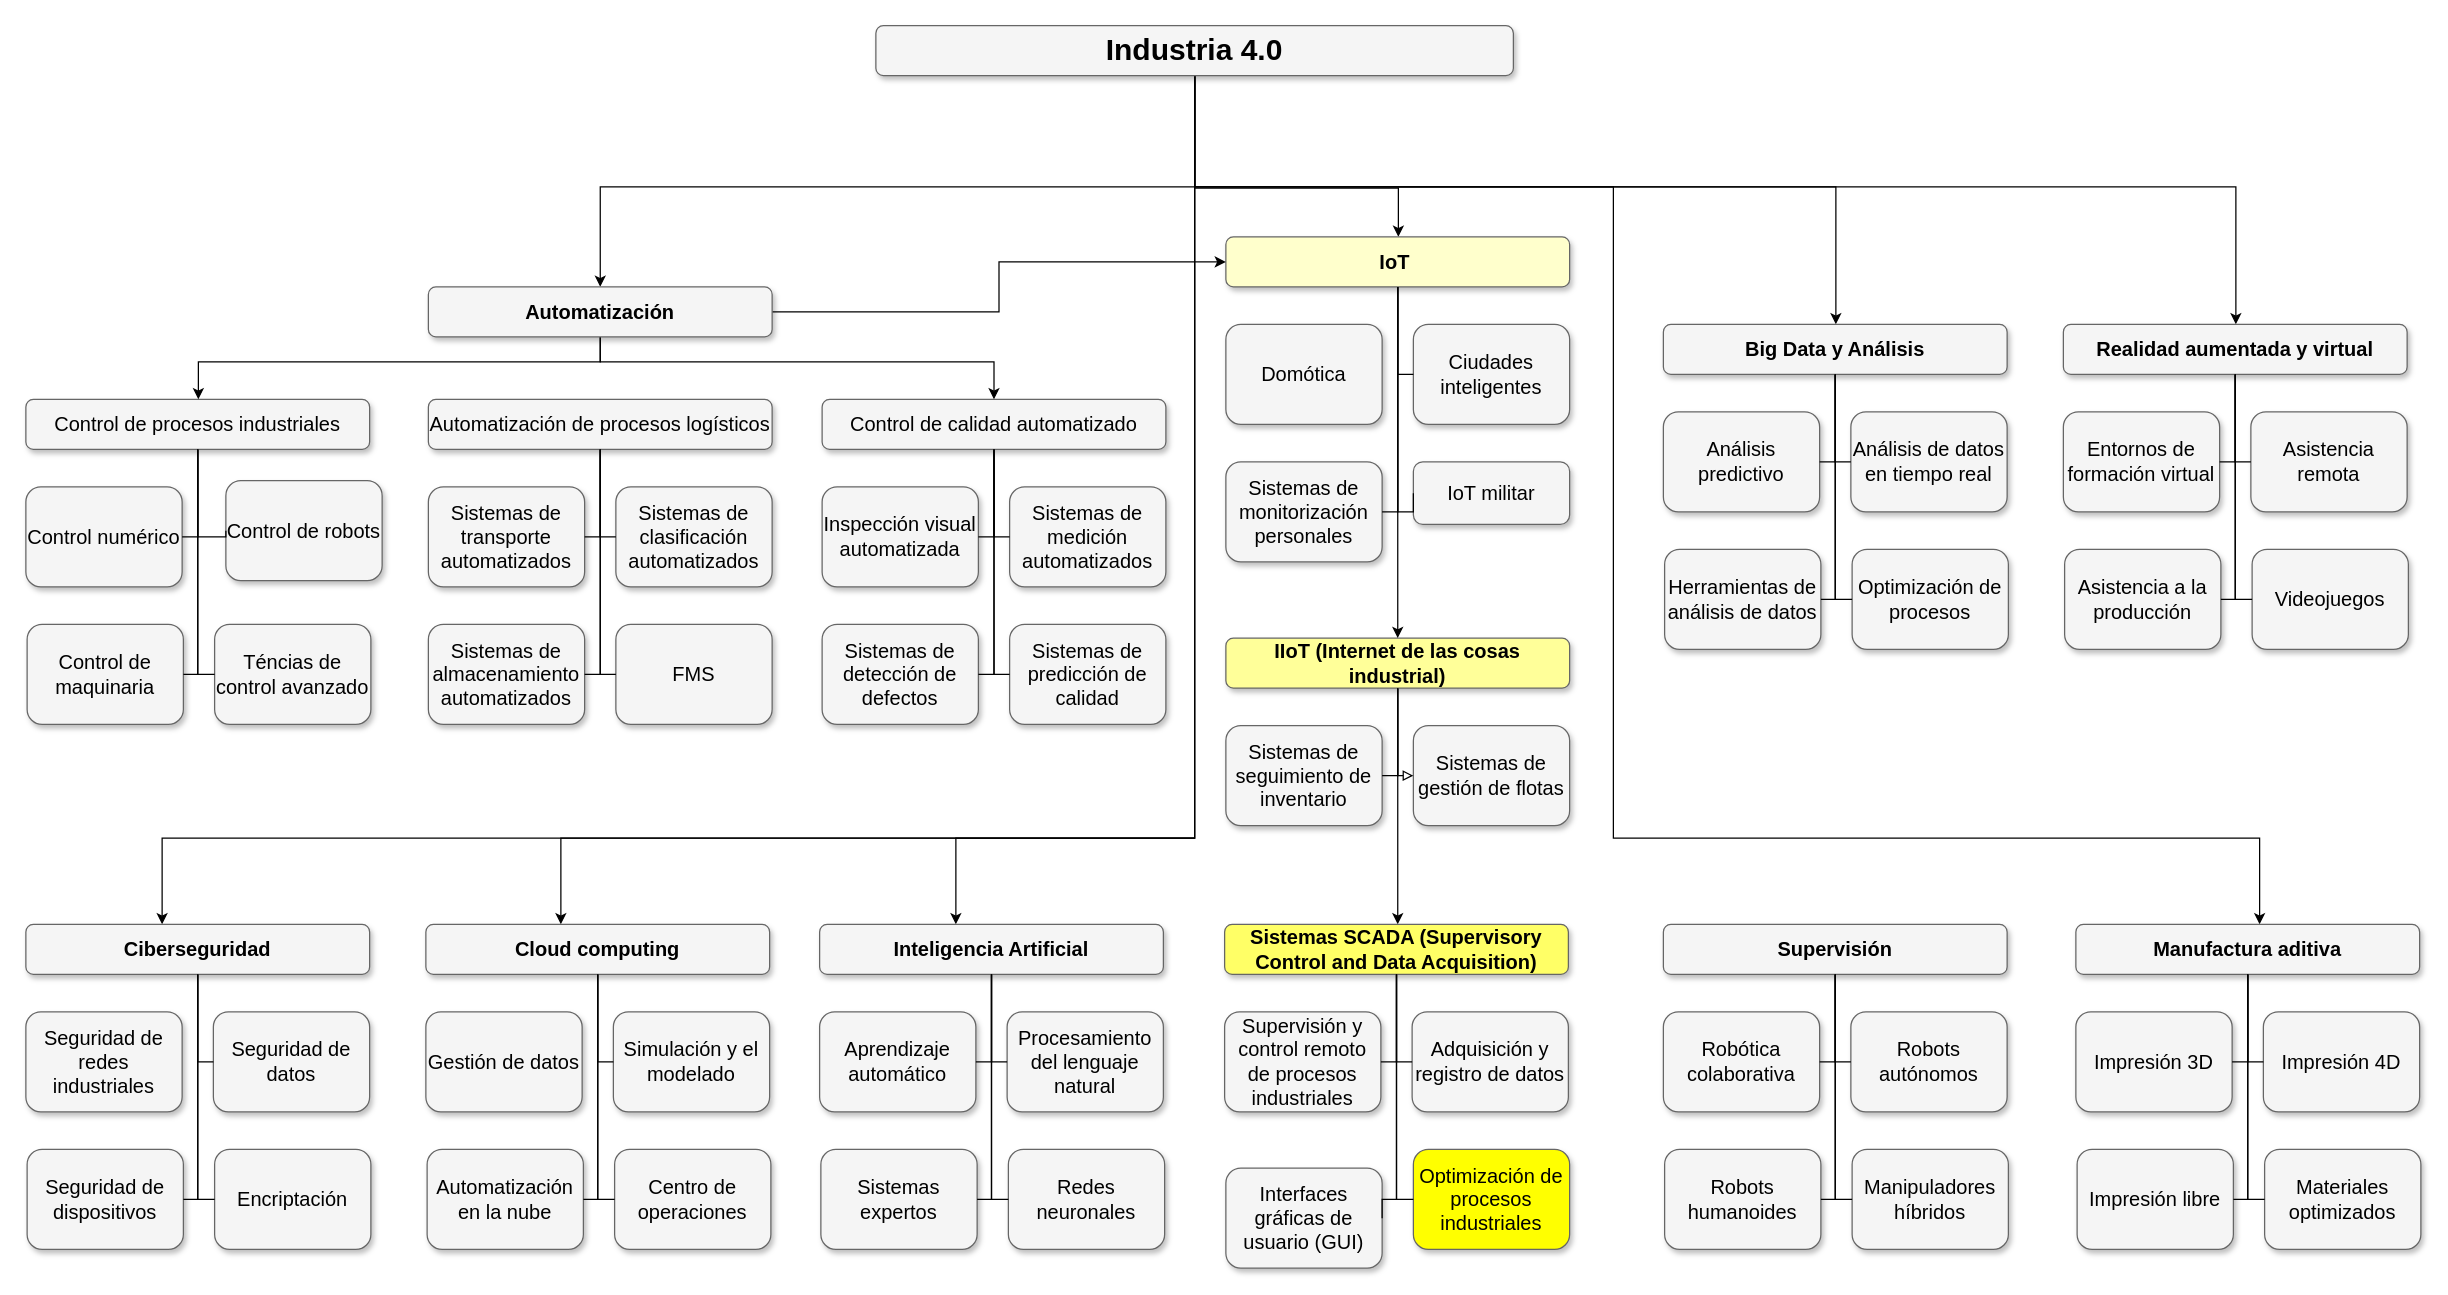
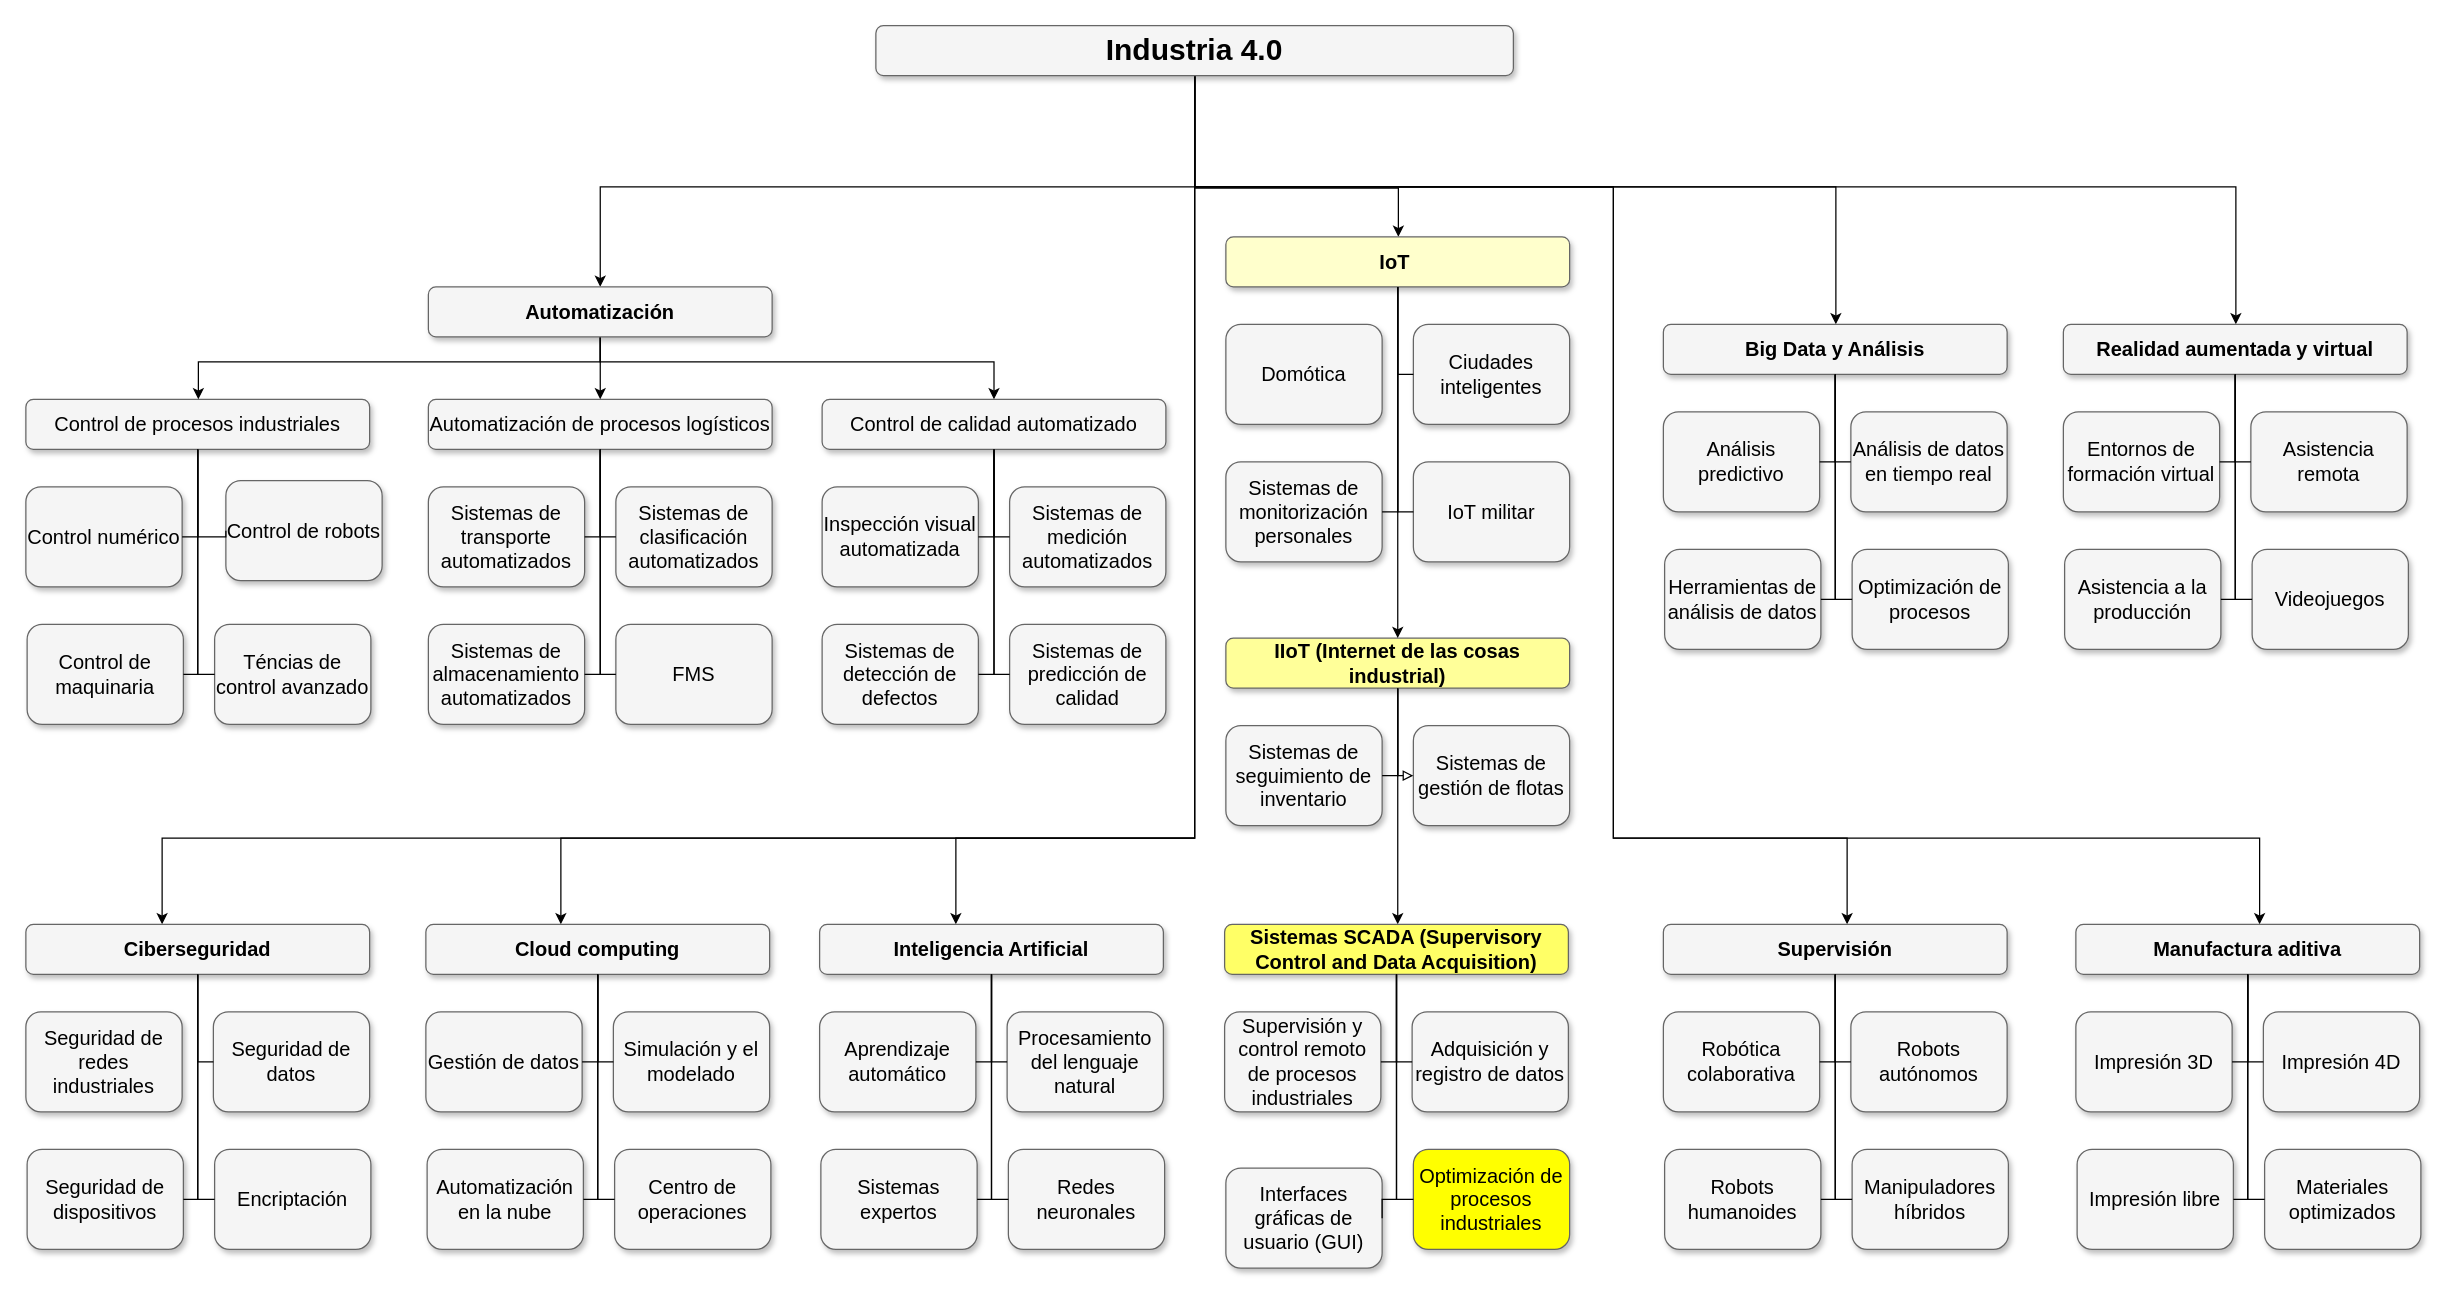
(999, 291) -> (600, 377)
(1491, 493) -> (1491, 512)
none -> (1847, 878)
none -> (589, 1062)
